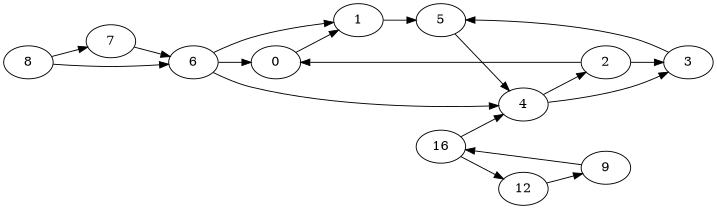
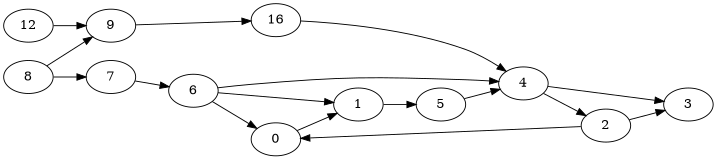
(574, 27) -> none
(106, 67) -> (66, 54)
(478, 166) -> none
